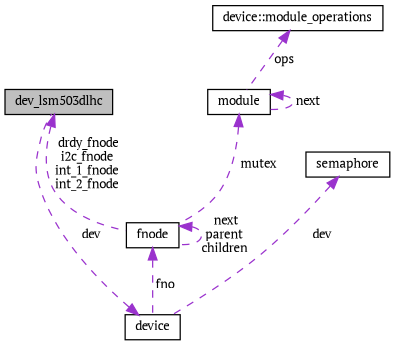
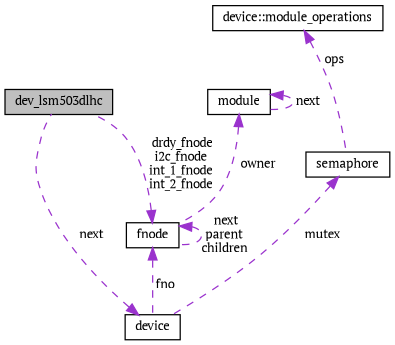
(265, 65) -> (334, 95)
(257, 165) -> (257, 165)
(60, 198) -> (135, 153)
(90, 235) -> (90, 235)
(321, 235) -> (321, 235)
